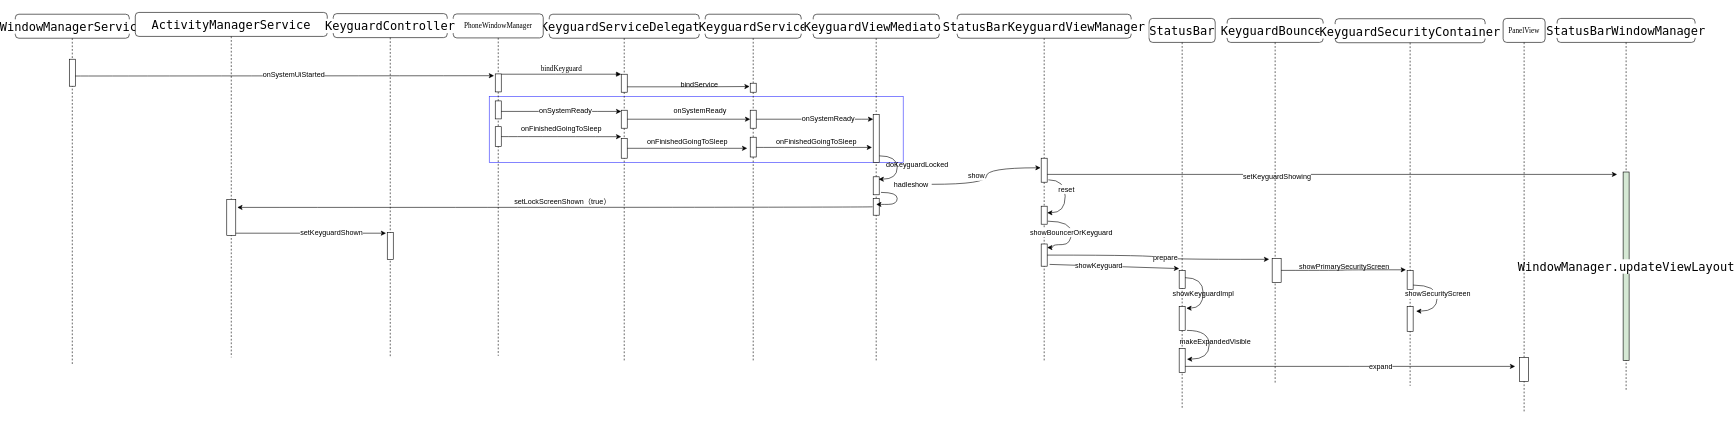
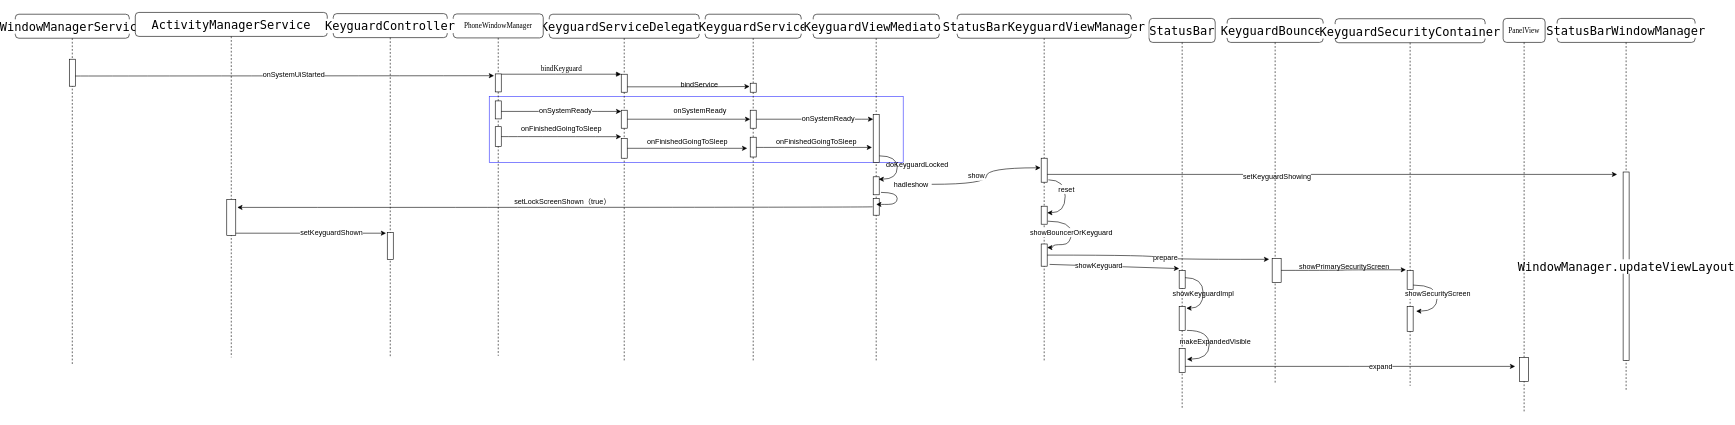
(1626, 266) -> (1626, 266)
